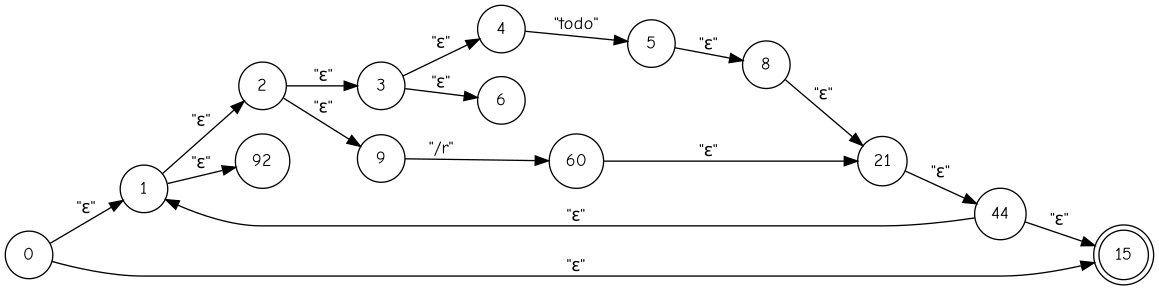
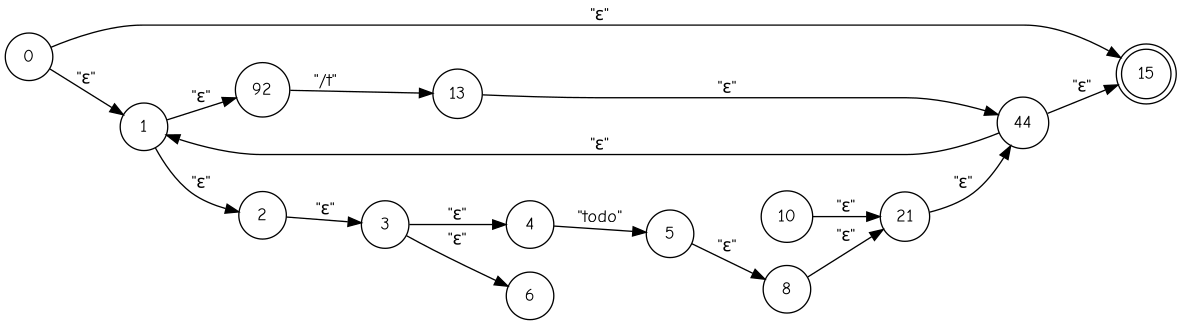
none -> (458, 94)
(381, 159) -> none
(576, 161) -> (787, 217)
